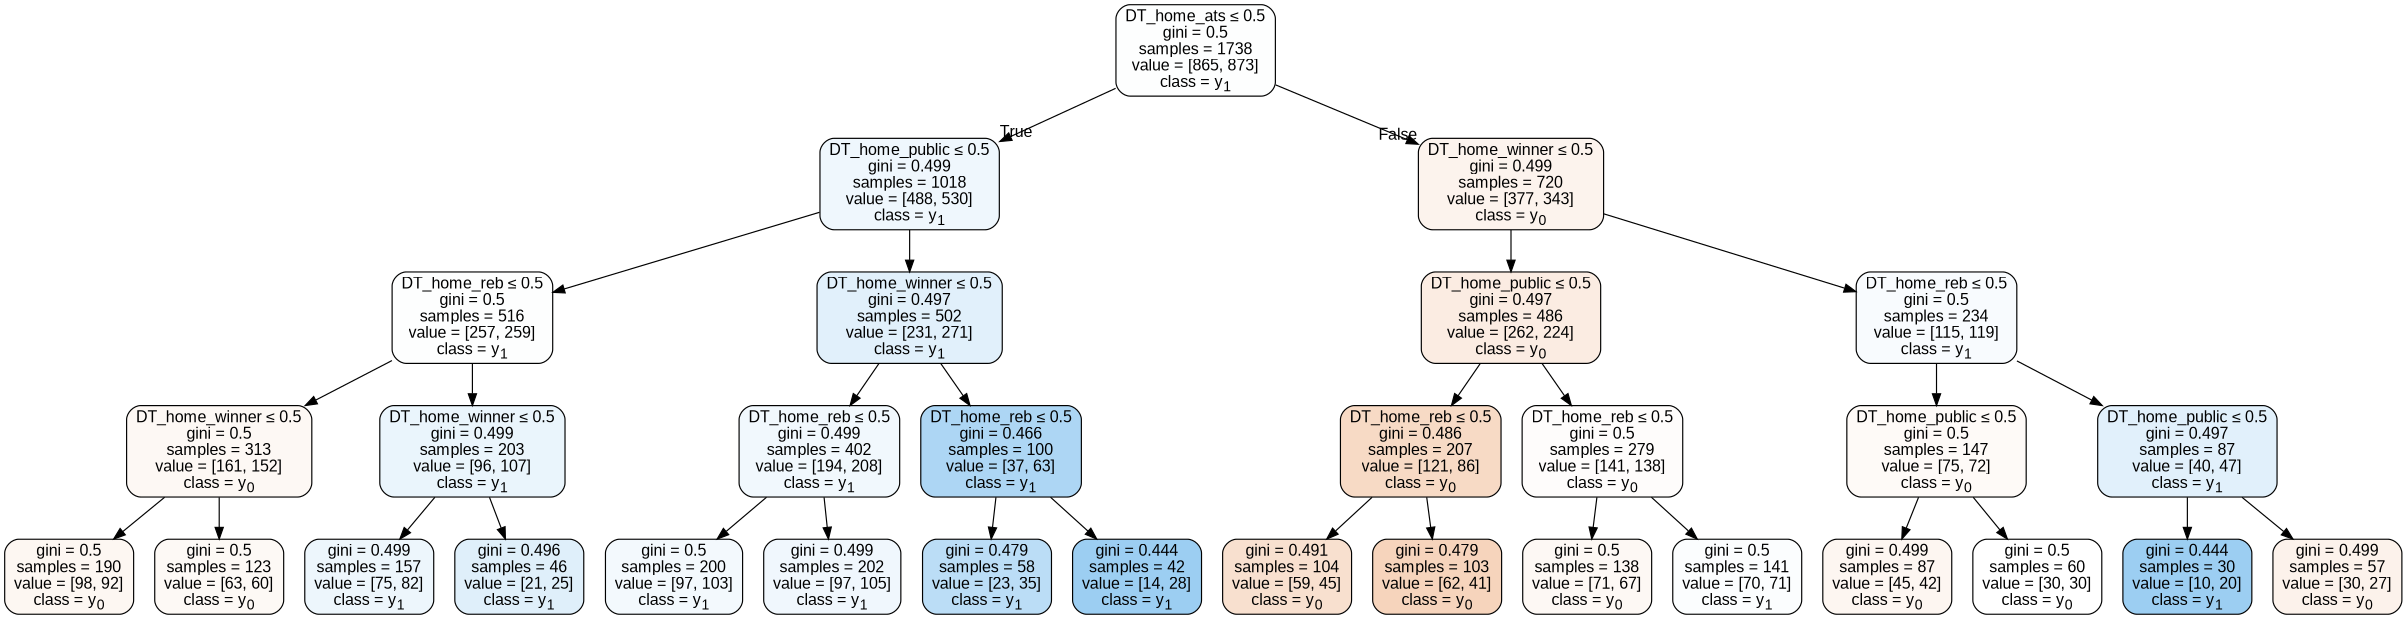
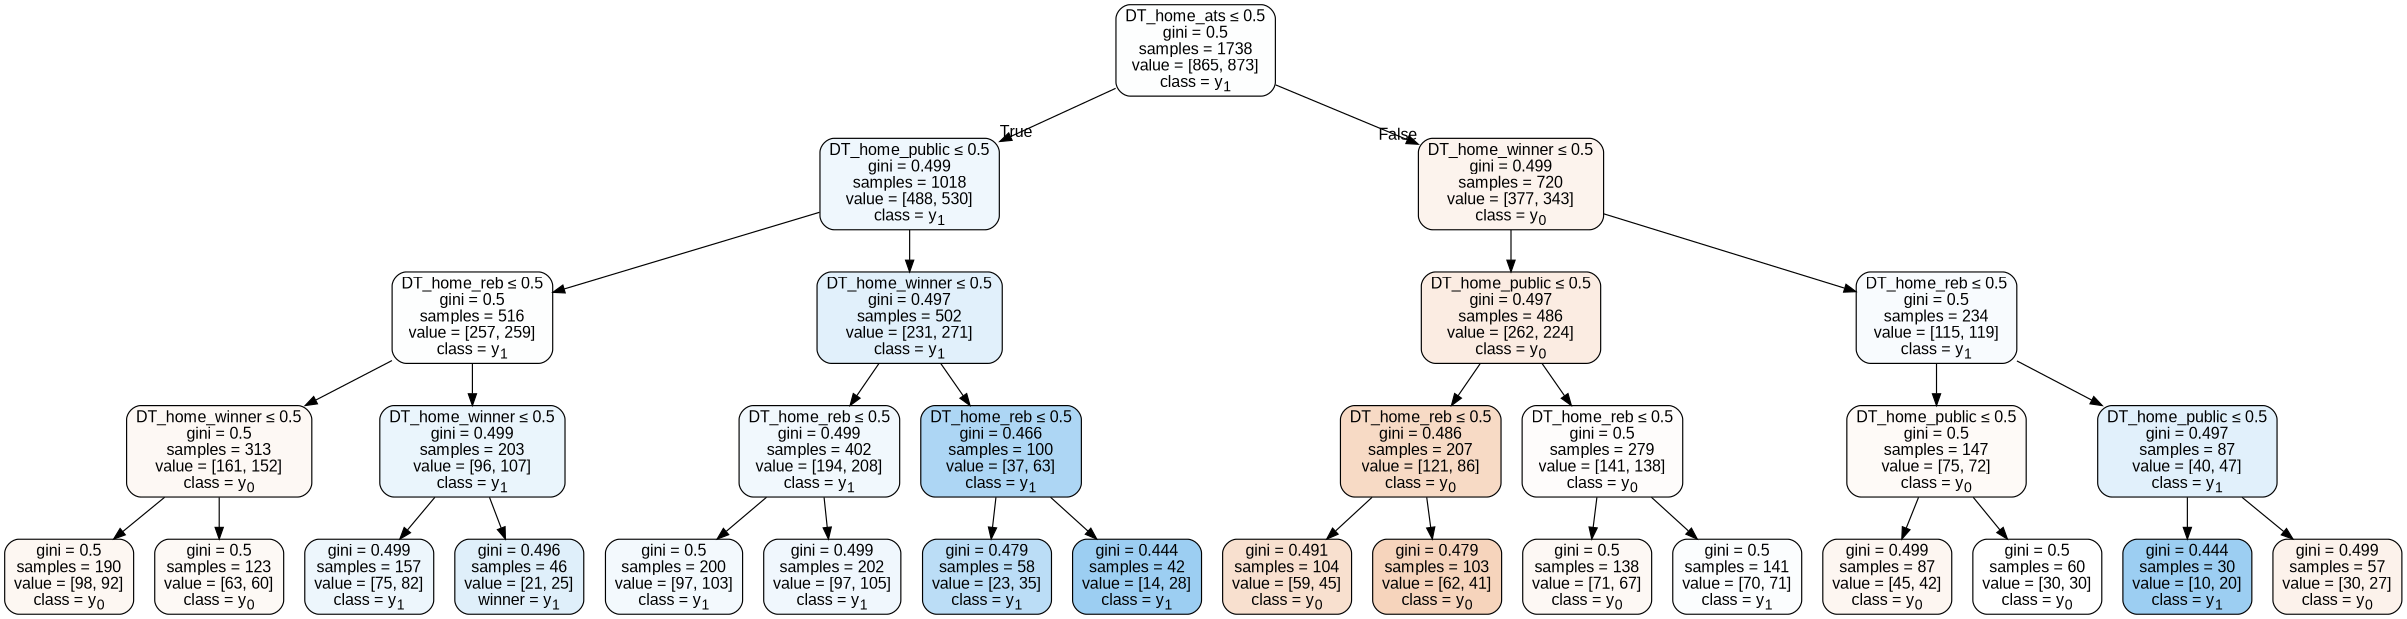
(515, 600) -> (515, 600)
